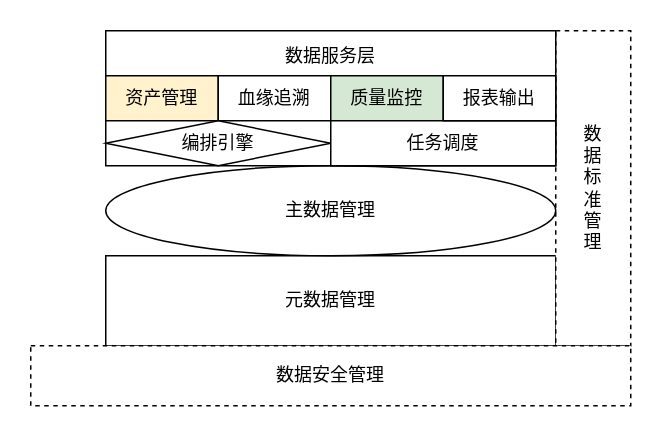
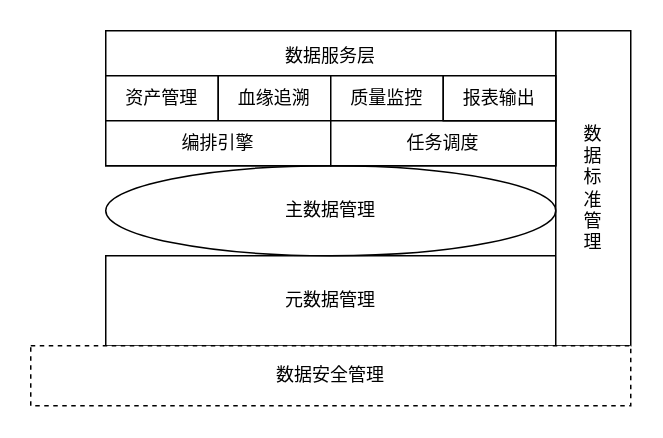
(162, 98) -> (162, 98)
(387, 98) -> (387, 98)
(218, 143) -> (218, 143)
(593, 188) -> (593, 188)
